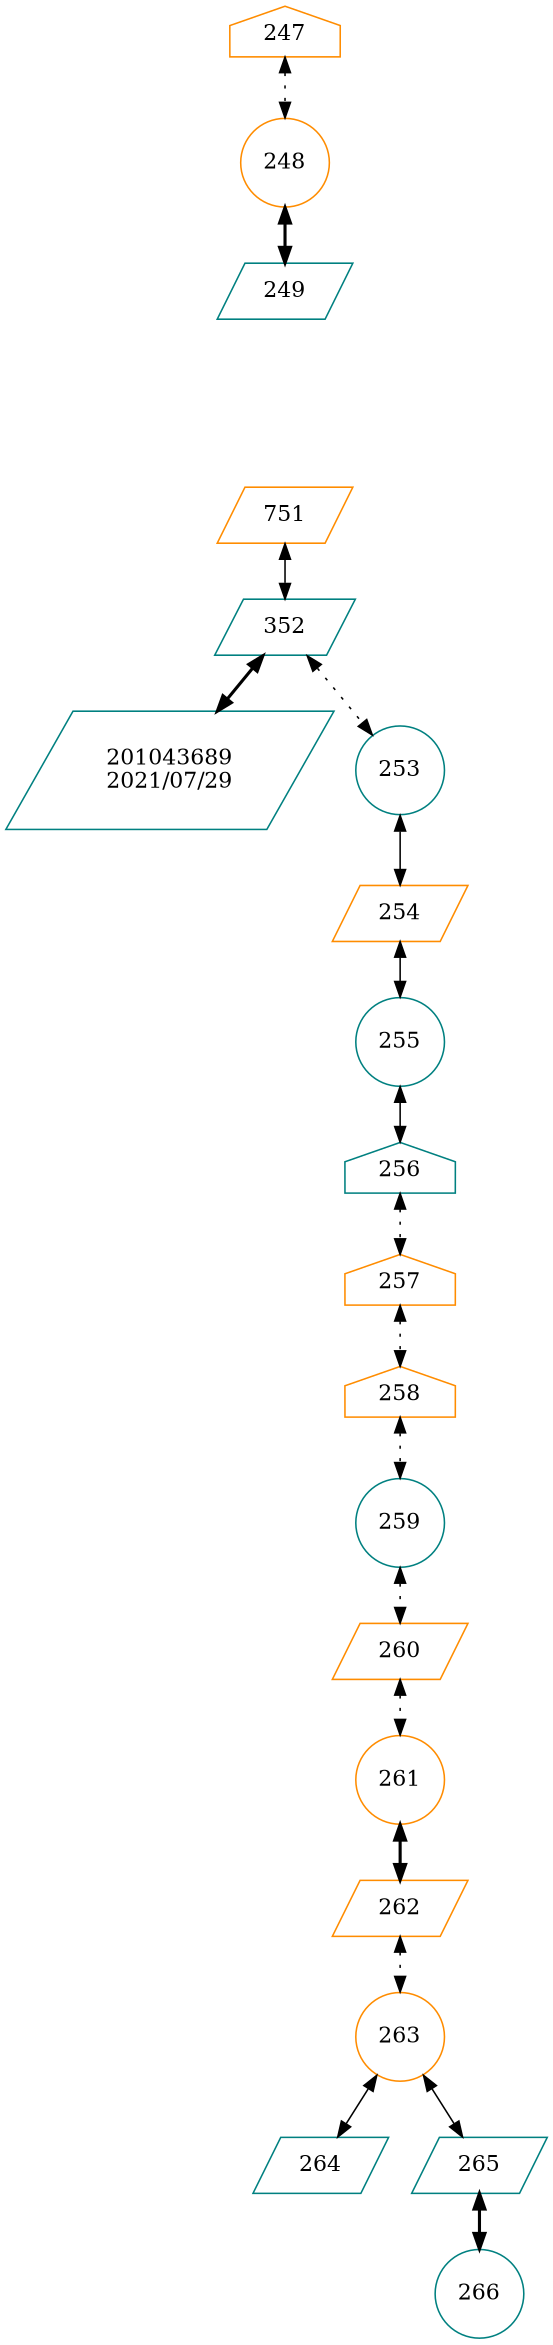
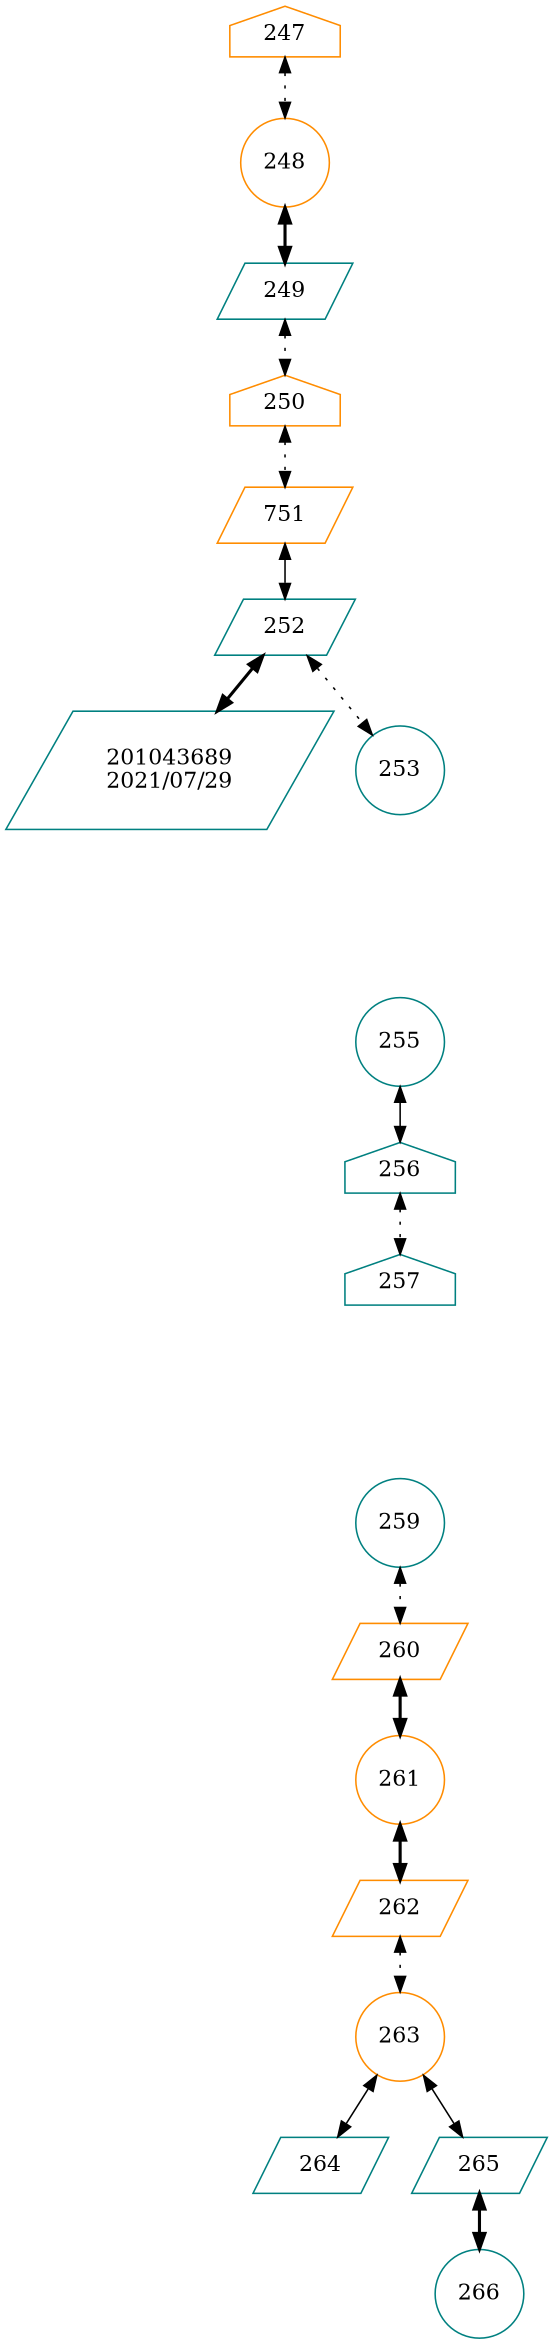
none -> (285, 403)
(285, 627) -> (285, 627)
(400, 913) -> none
(400, 1282) -> (400, 1282)
(400, 1394) -> none
(400, 1707) -> (400, 1707)
